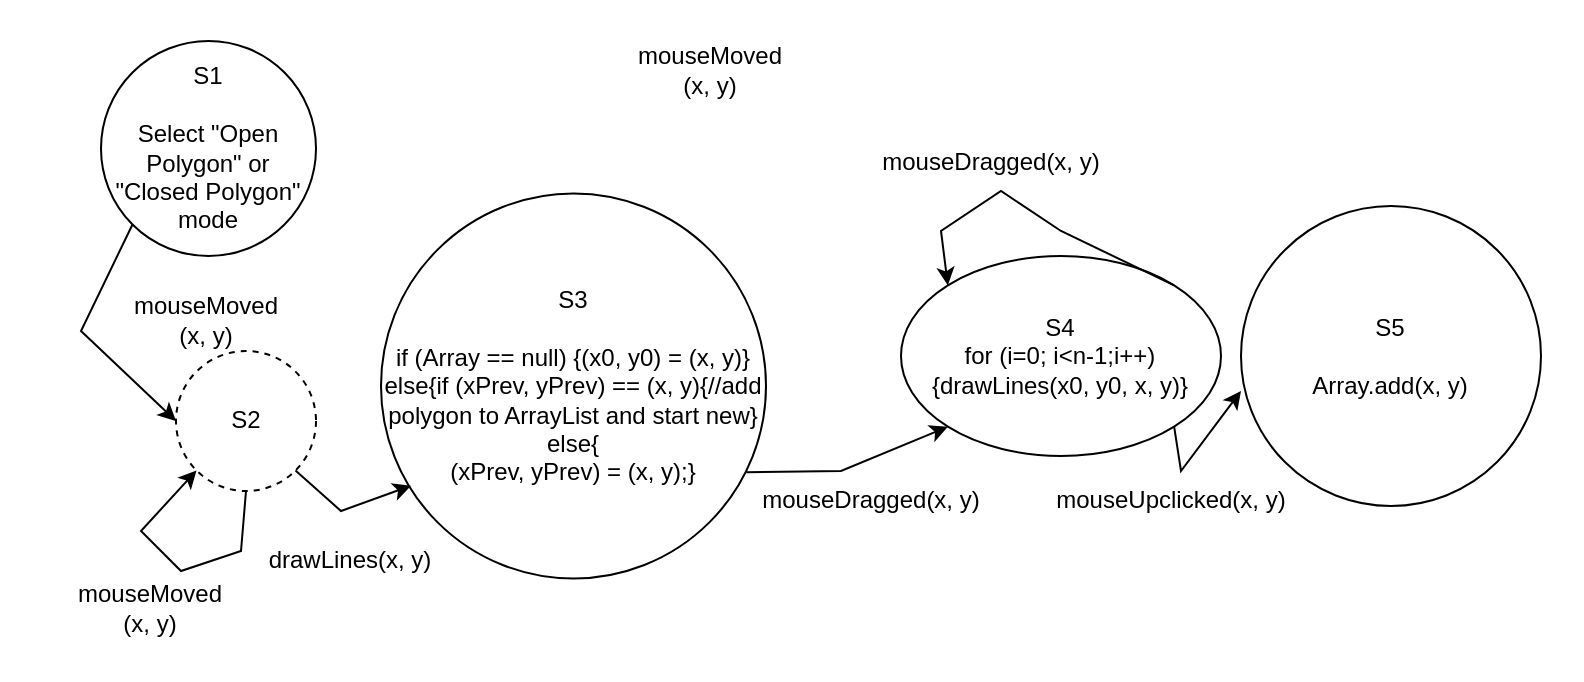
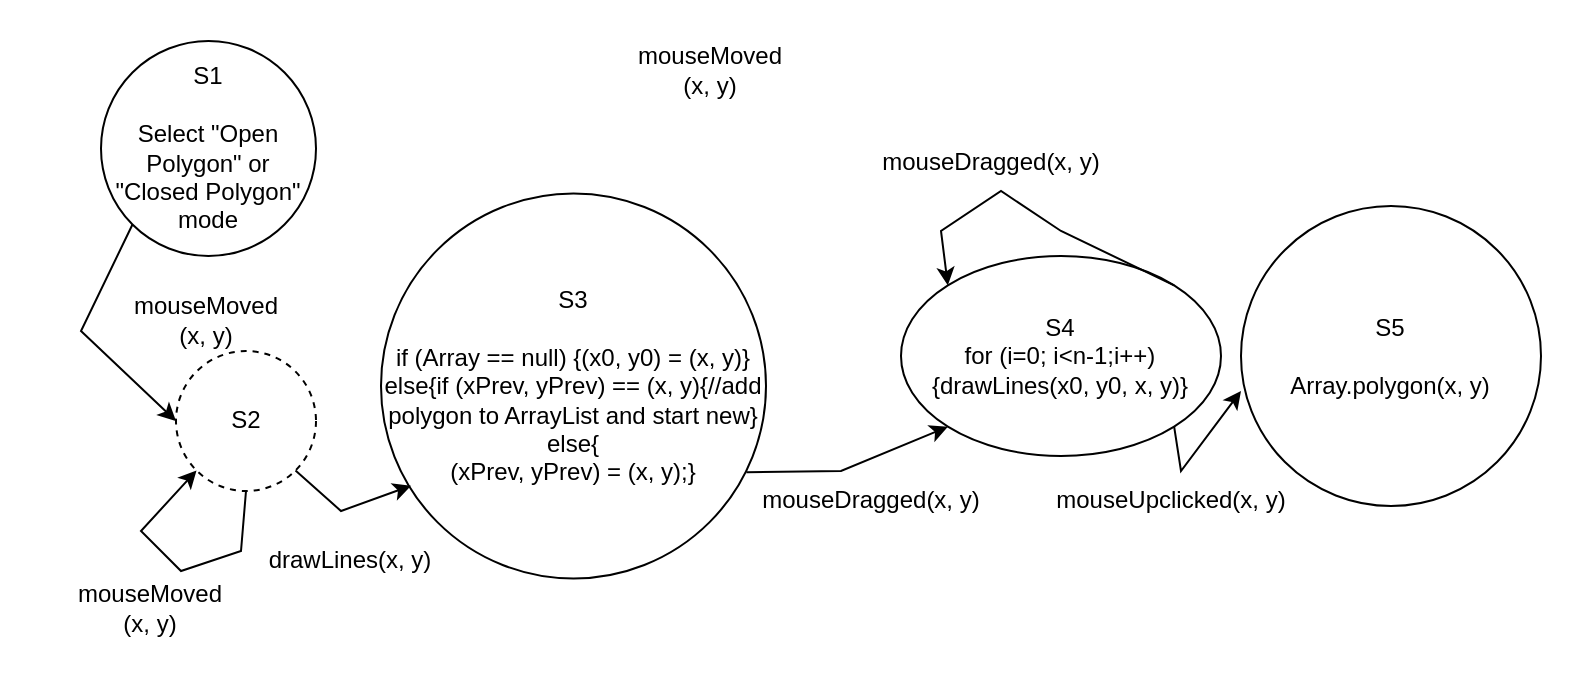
(1391, 357) -> (1391, 357)
